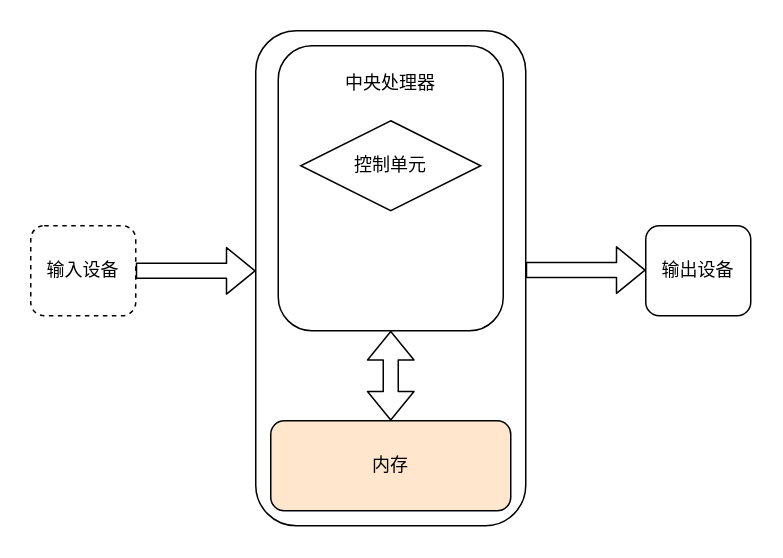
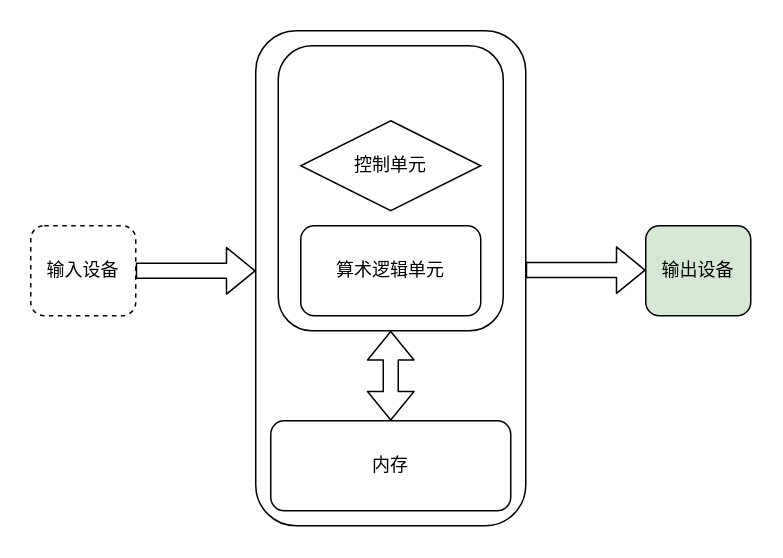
(391, 83) -> none
none -> (391, 271)
(698, 271) -> (698, 271)
(391, 466) -> (391, 466)
